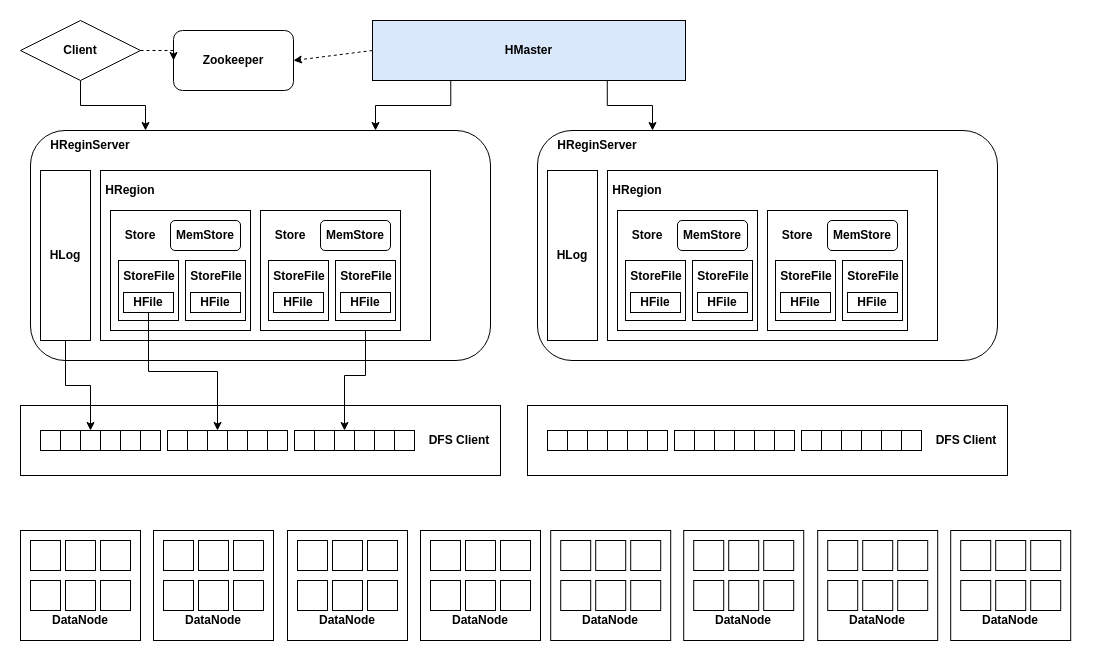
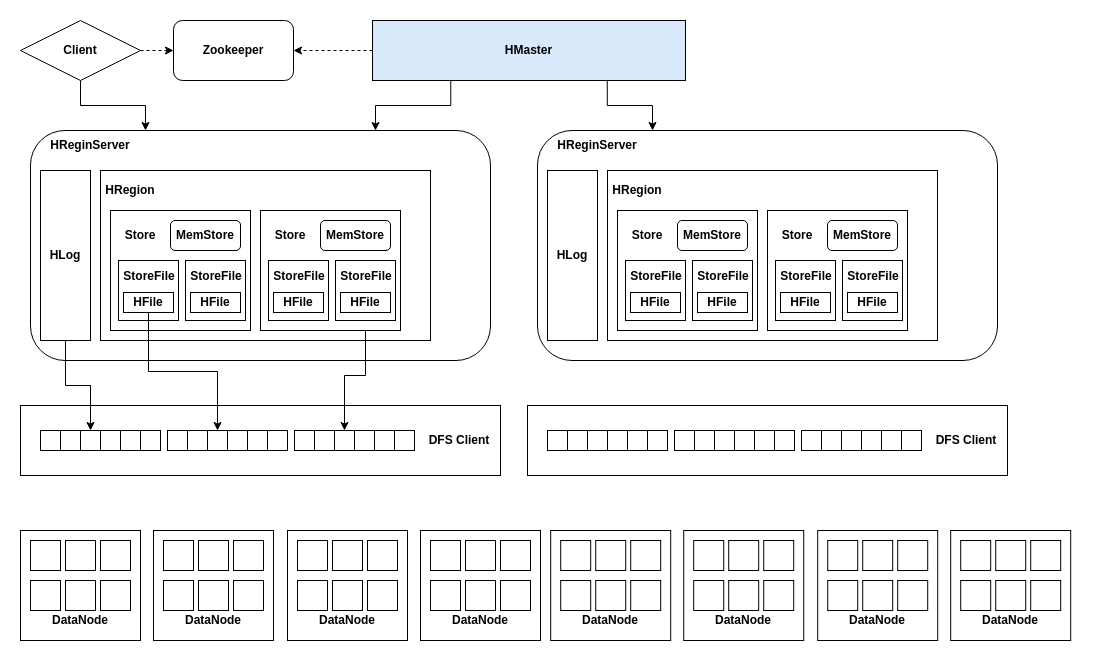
(234, 61) -> (234, 51)
